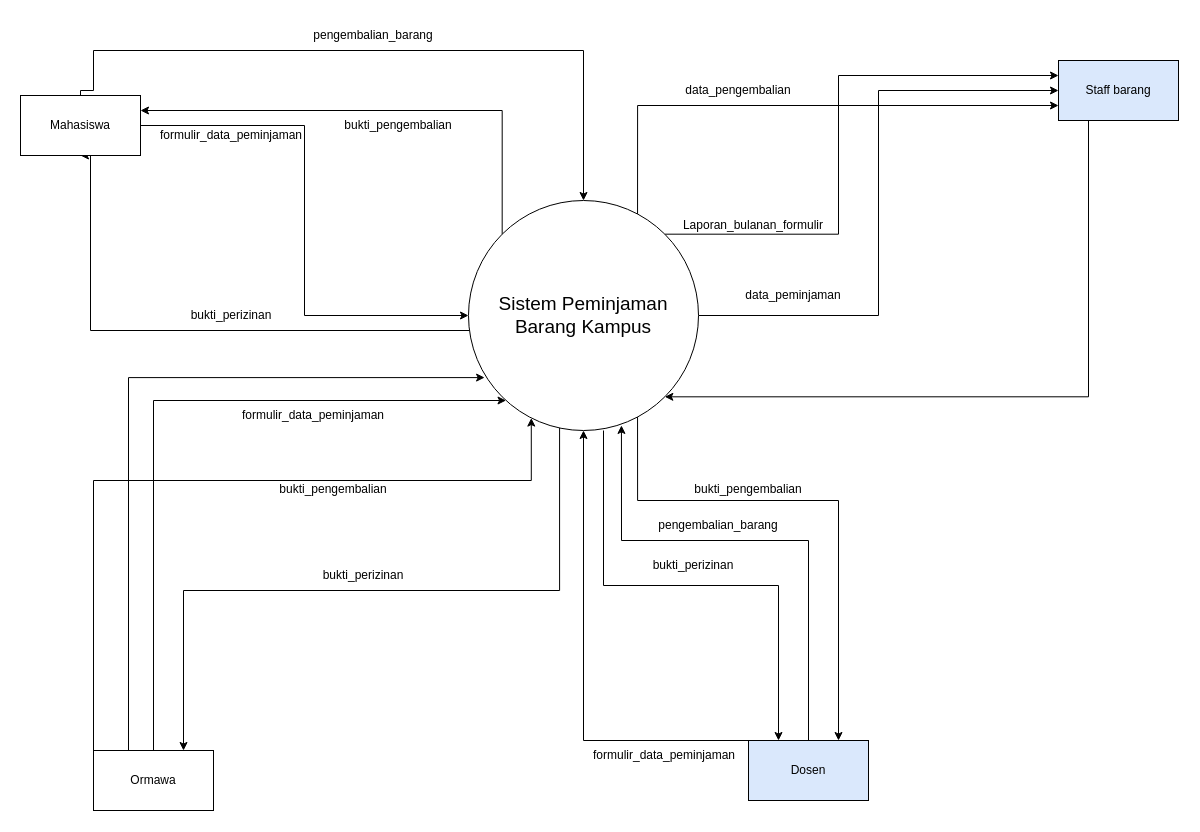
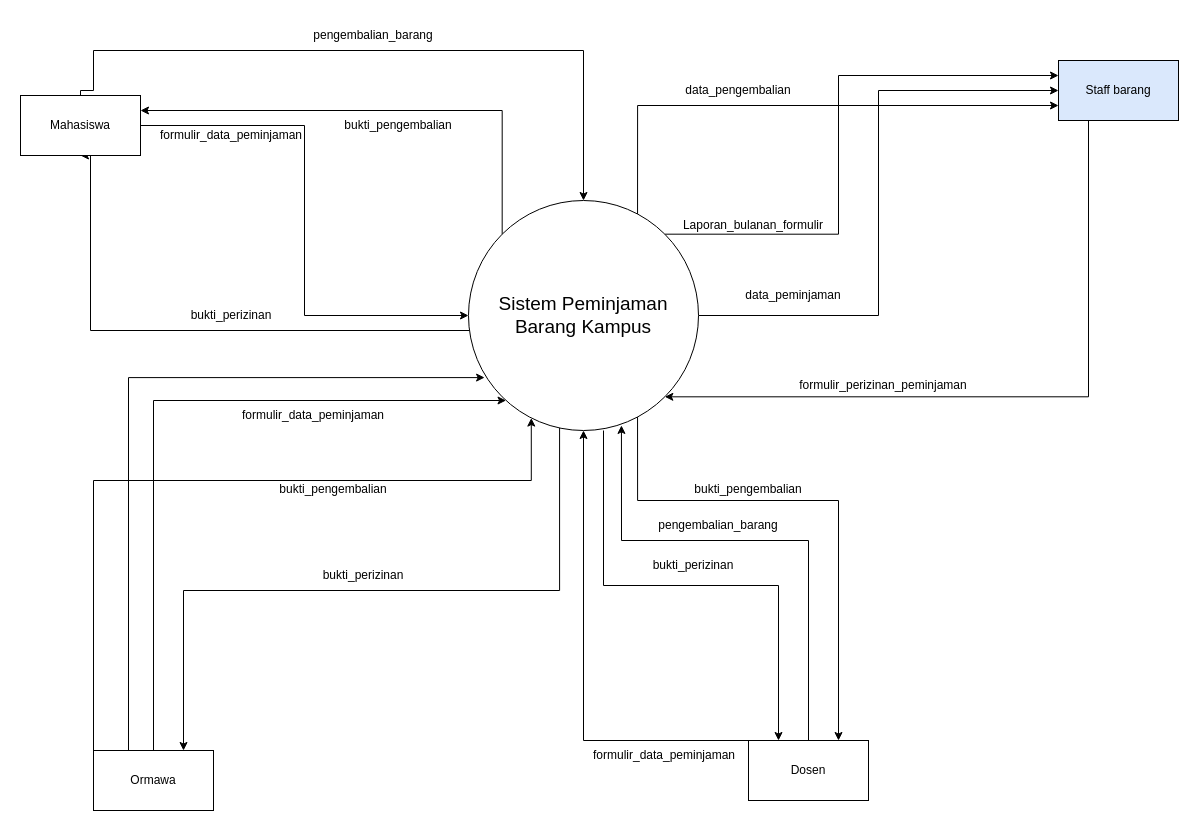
none -> (884, 386)
(809, 771) -> (809, 771)
